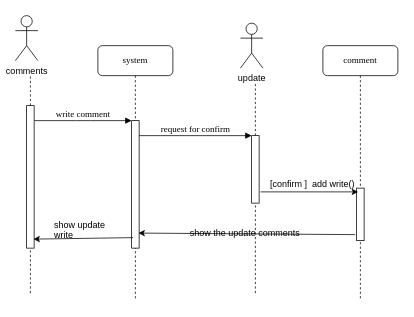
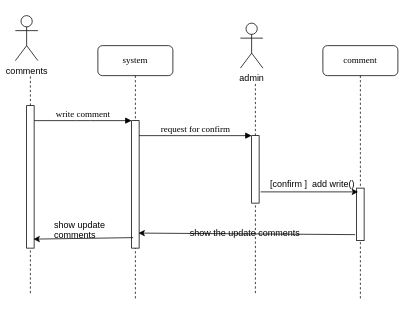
(252, 79) -> (252, 79)
(81, 230) -> (81, 230)
